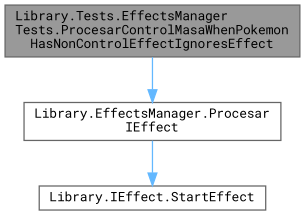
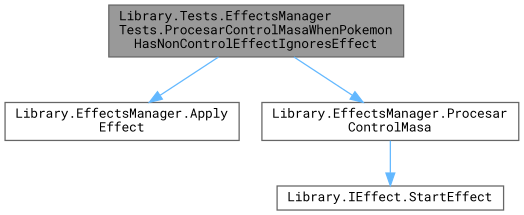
none -> (122, 121)
(152, 121) -> (390, 121)
